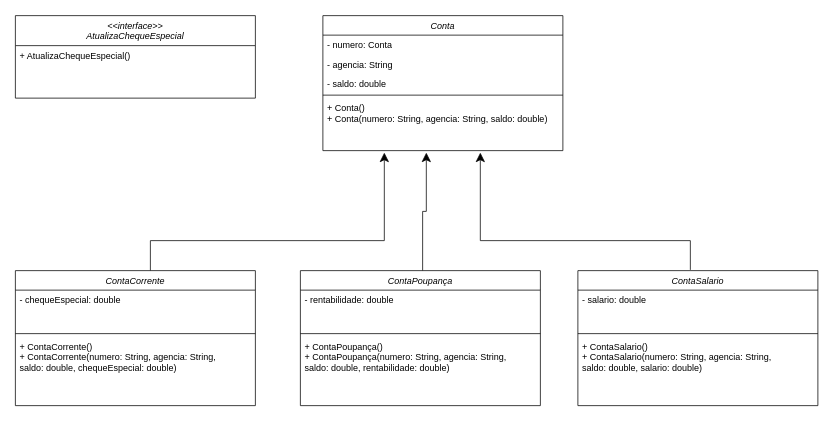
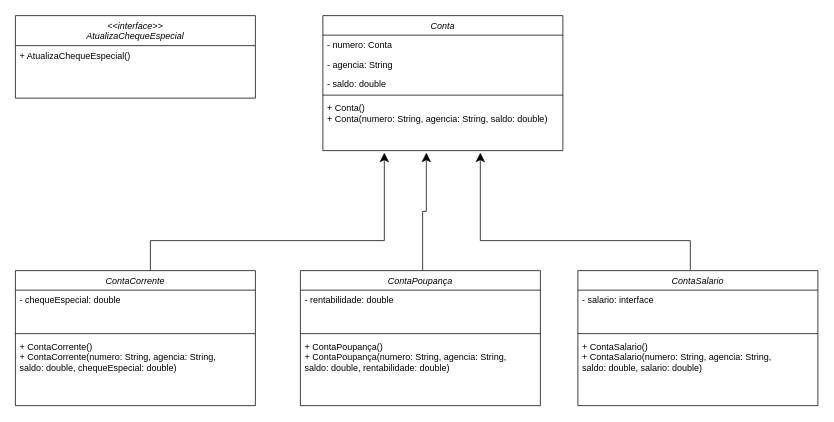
(618, 300) -> (625, 300)
